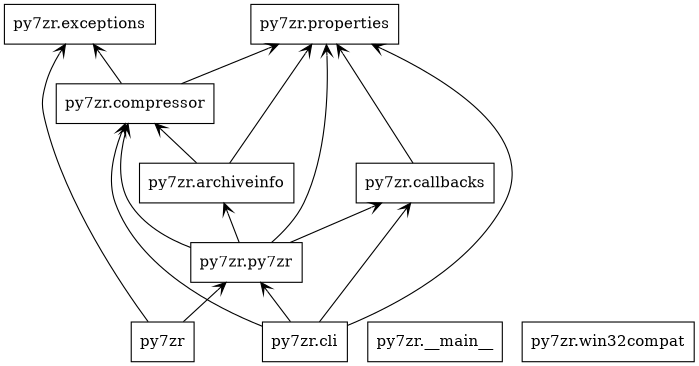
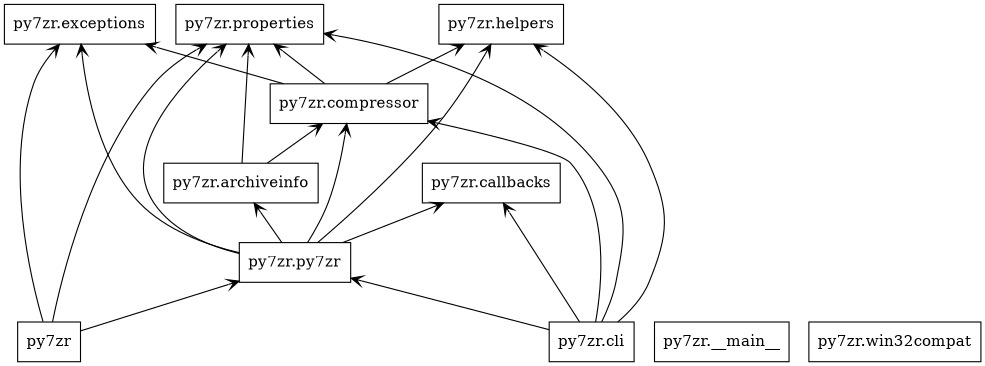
none -> (501, 24)
(378, 108) -> (100, 172)
none -> (124, 184)
